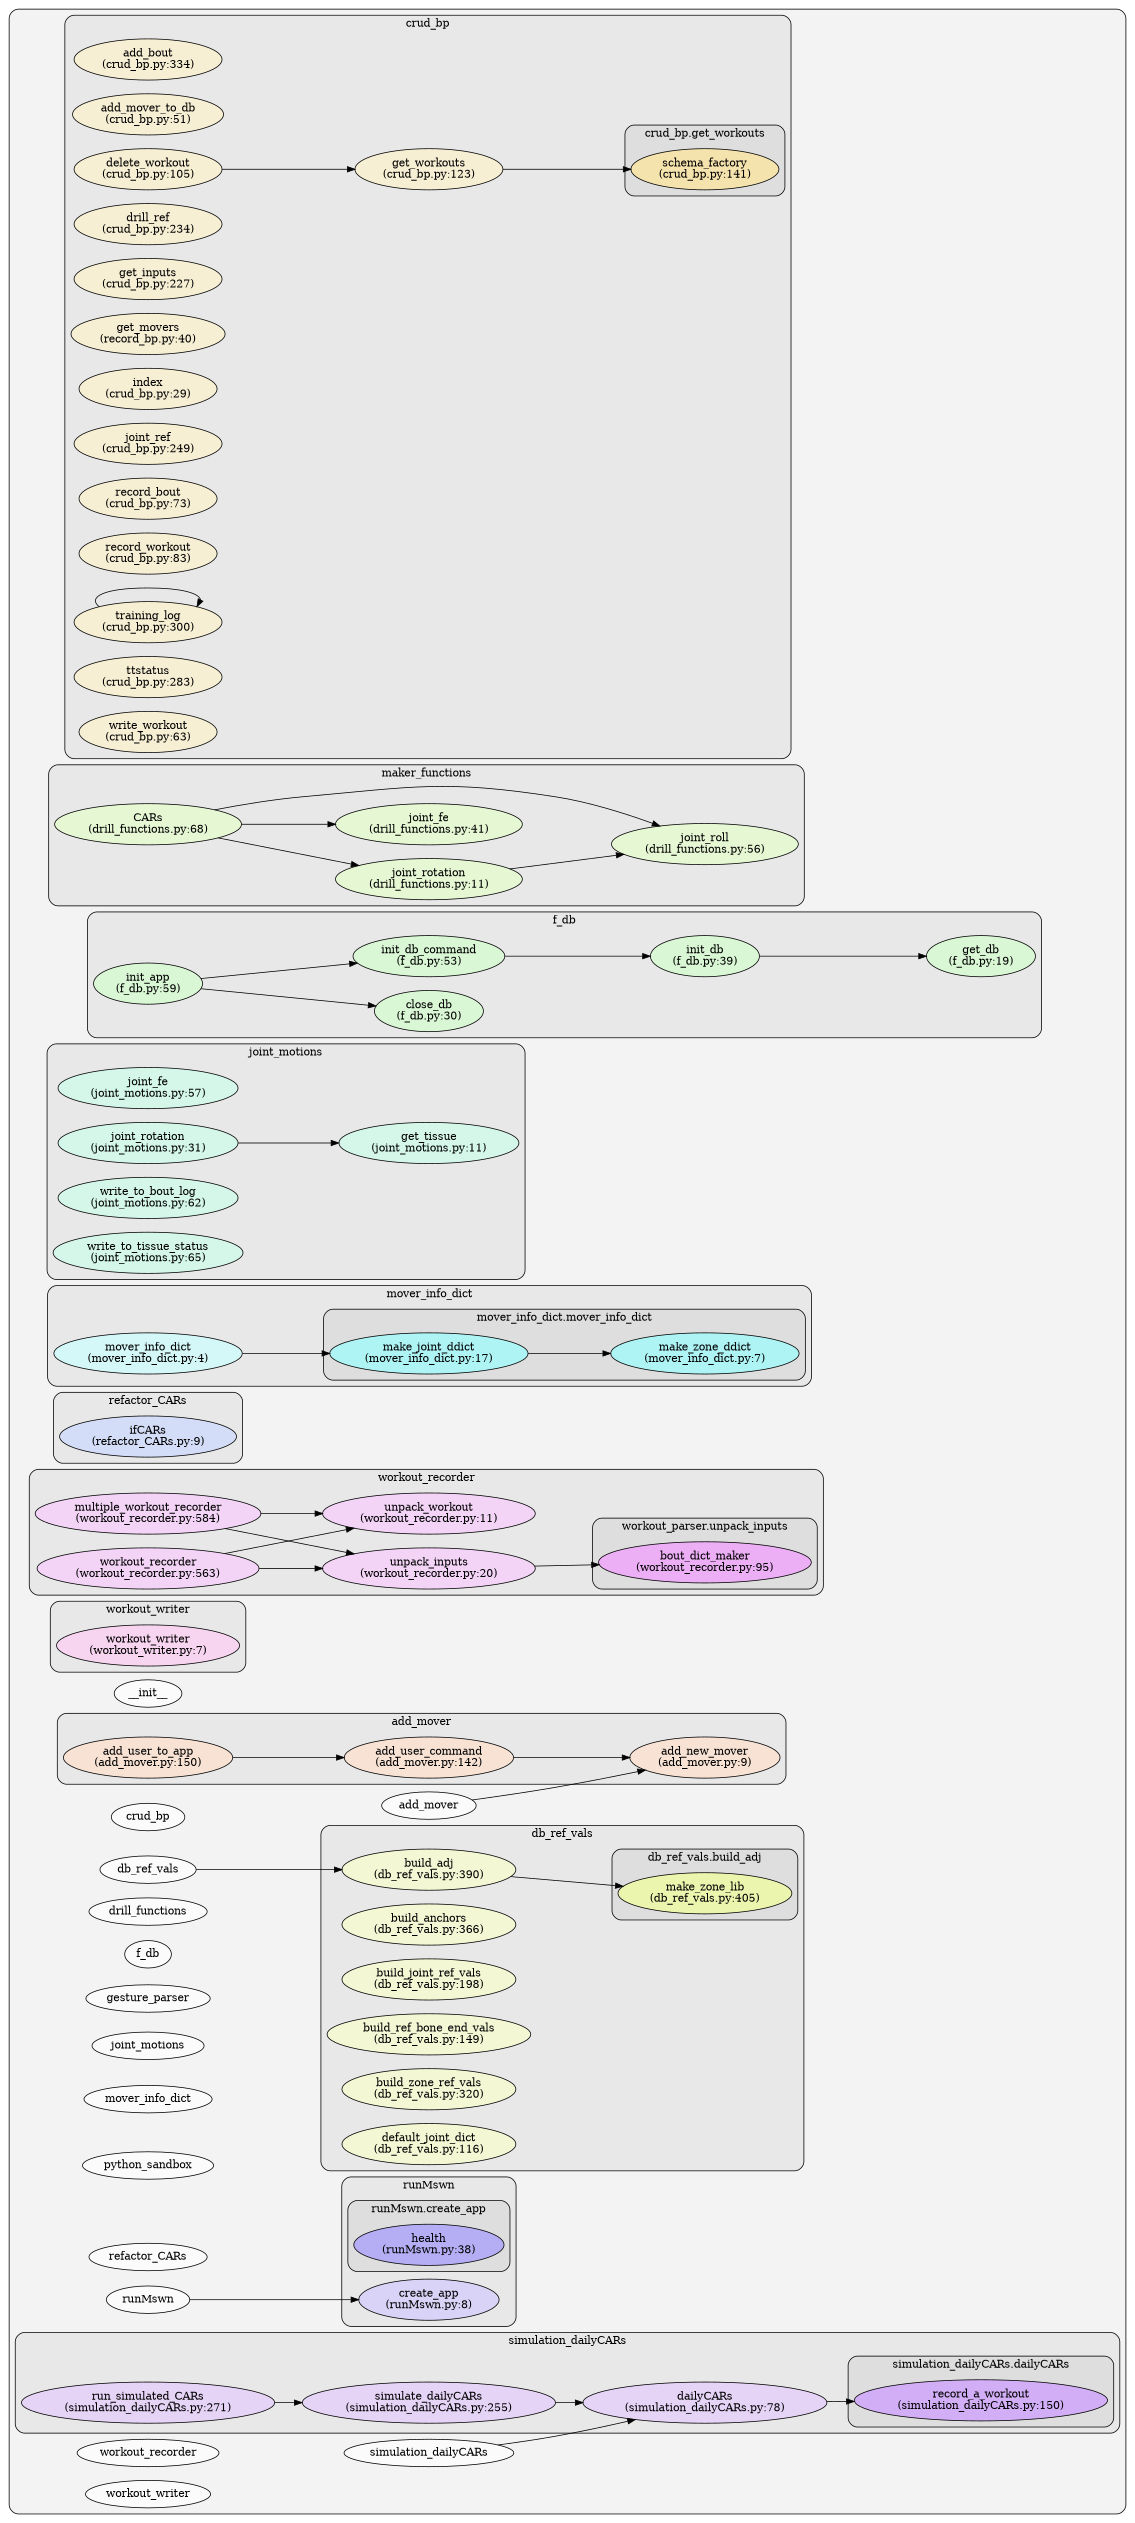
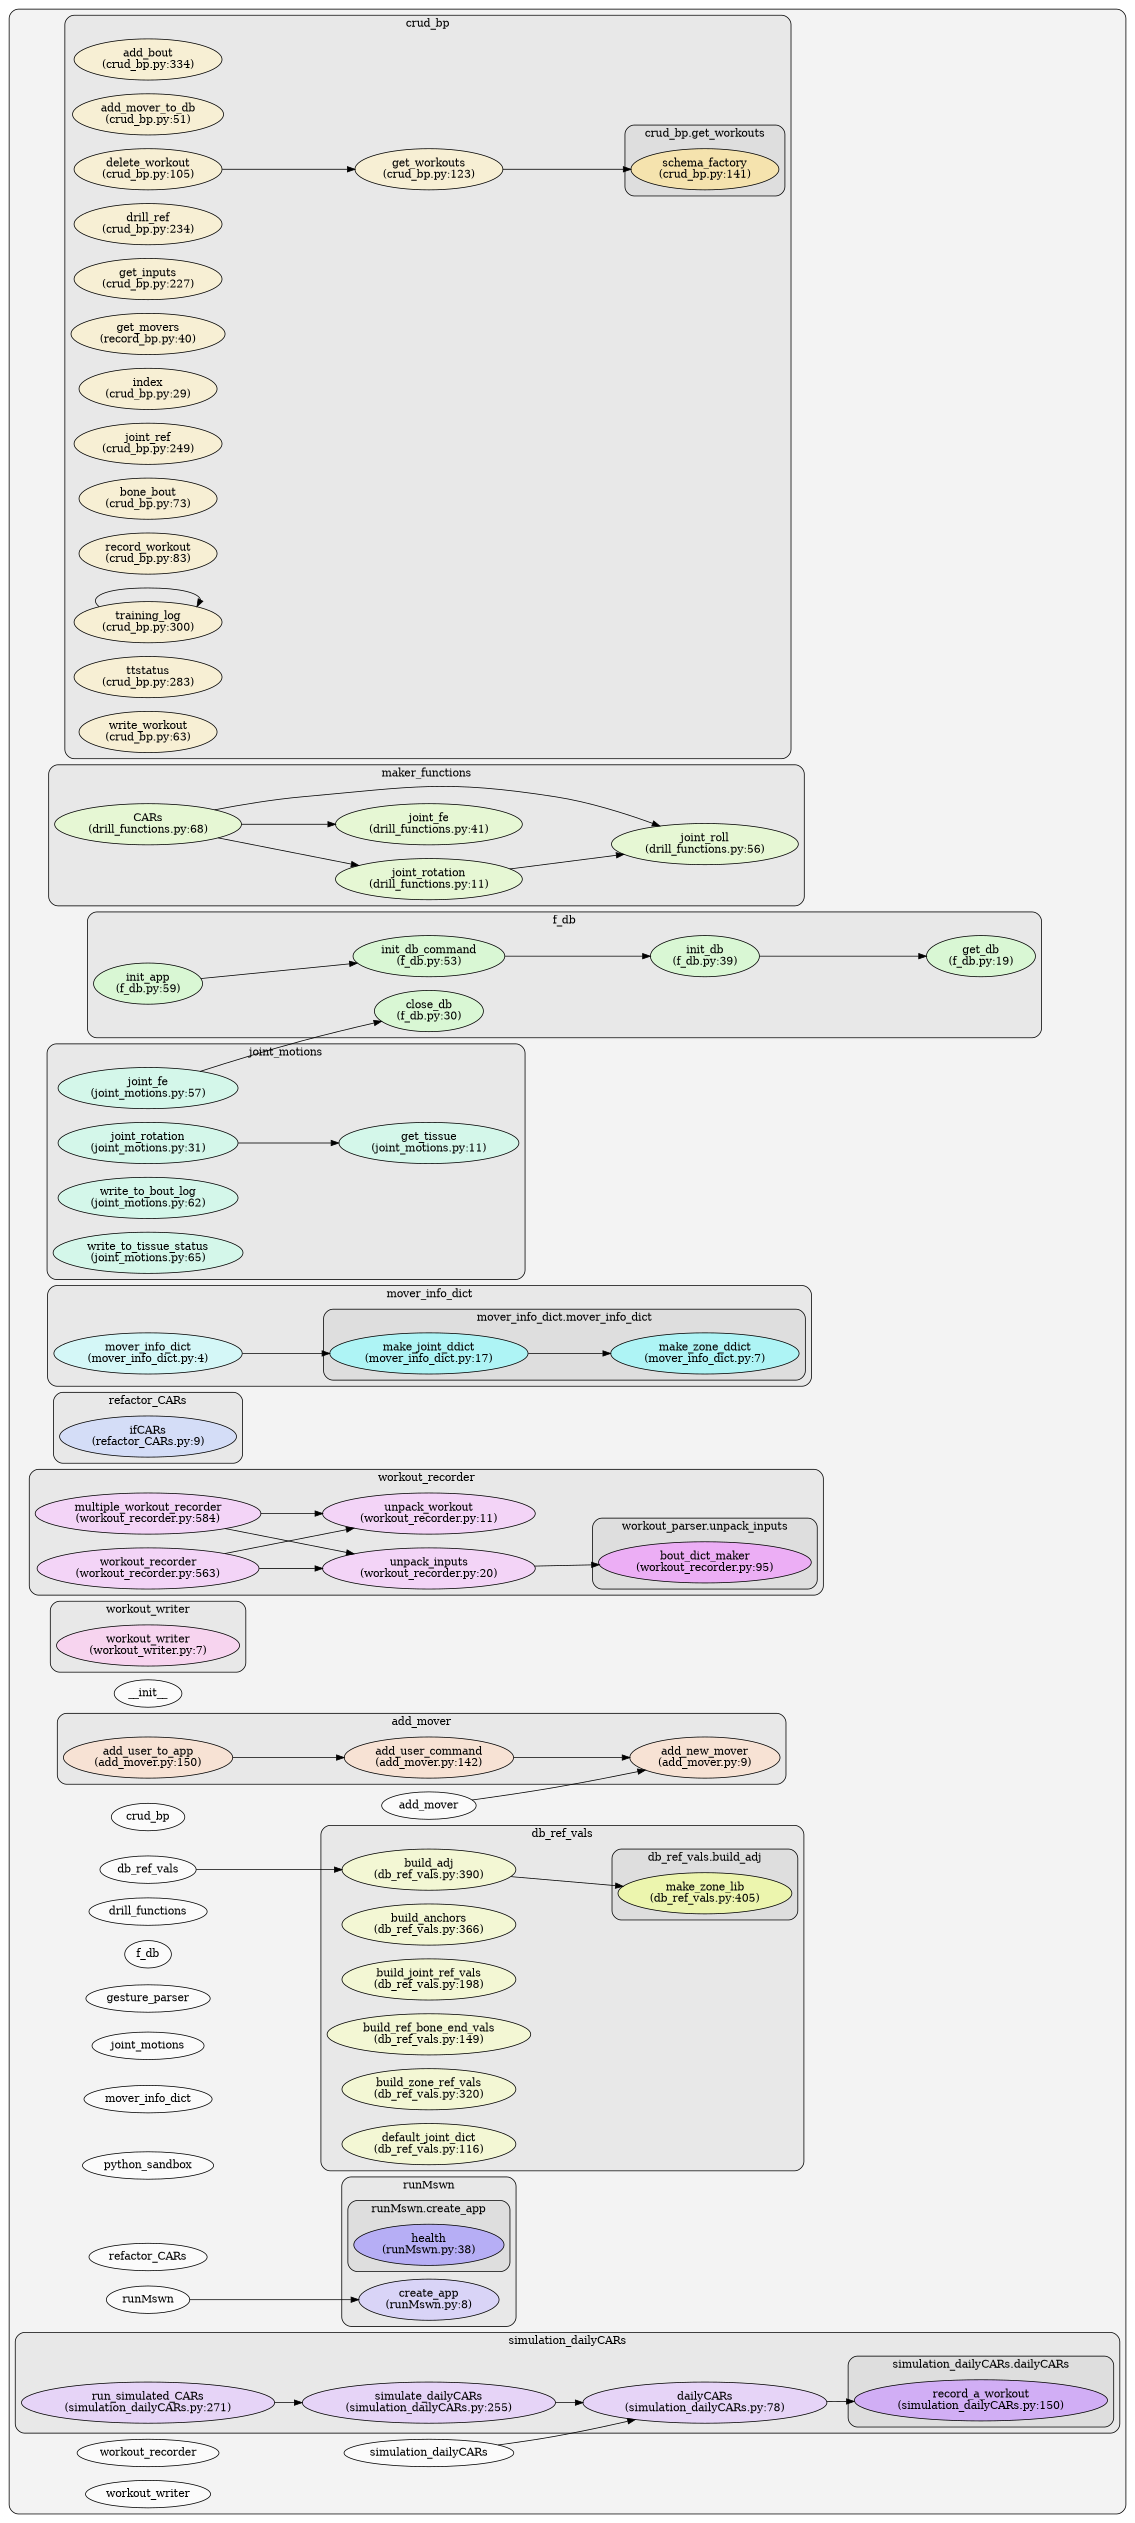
(148, 499) -> (148, 499)
(285, 997) -> (273, 1049)
